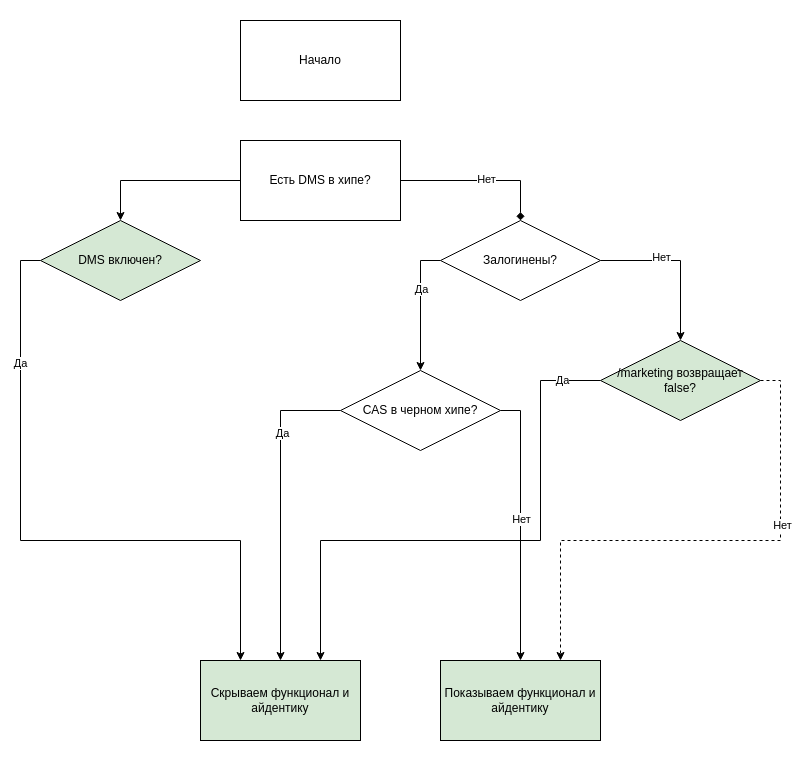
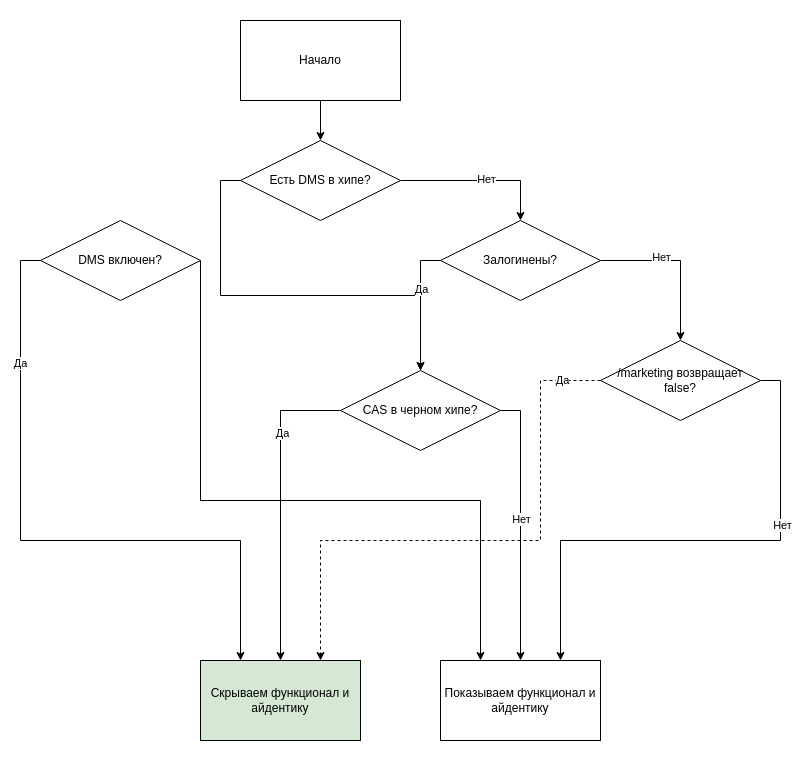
none -> (321, 117)
(156, 181) -> (260, 296)
(321, 181) -> (321, 181)
(521, 212) -> (521, 212)
(121, 261) -> (121, 261)
(681, 381) -> (681, 381)
none -> (297, 501)
(463, 541) -> (463, 541)
(621, 541) -> (621, 541)
(521, 701) -> (521, 701)
